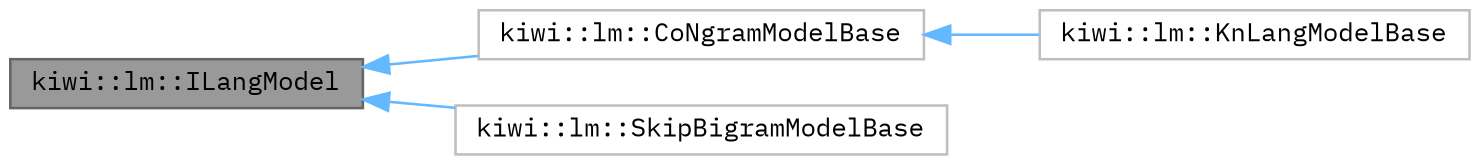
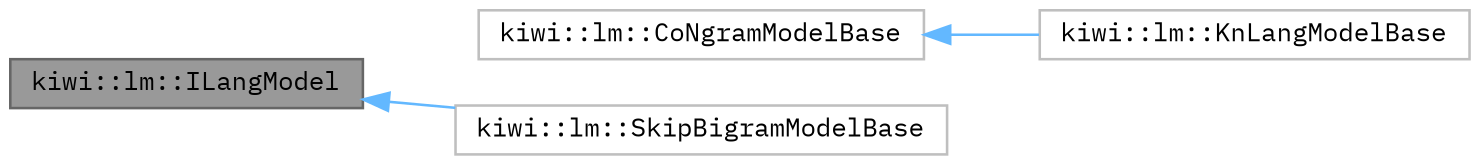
(434, 60) -> none
